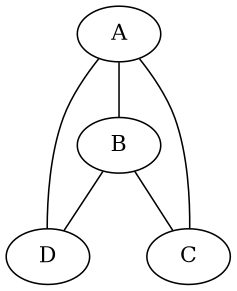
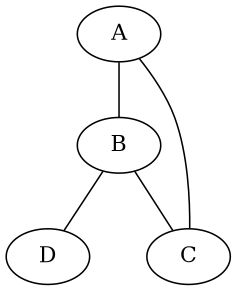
(57, 139) -> none
